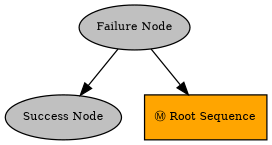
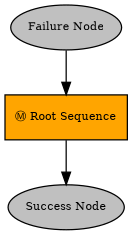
(103, 67) -> (66, 156)
